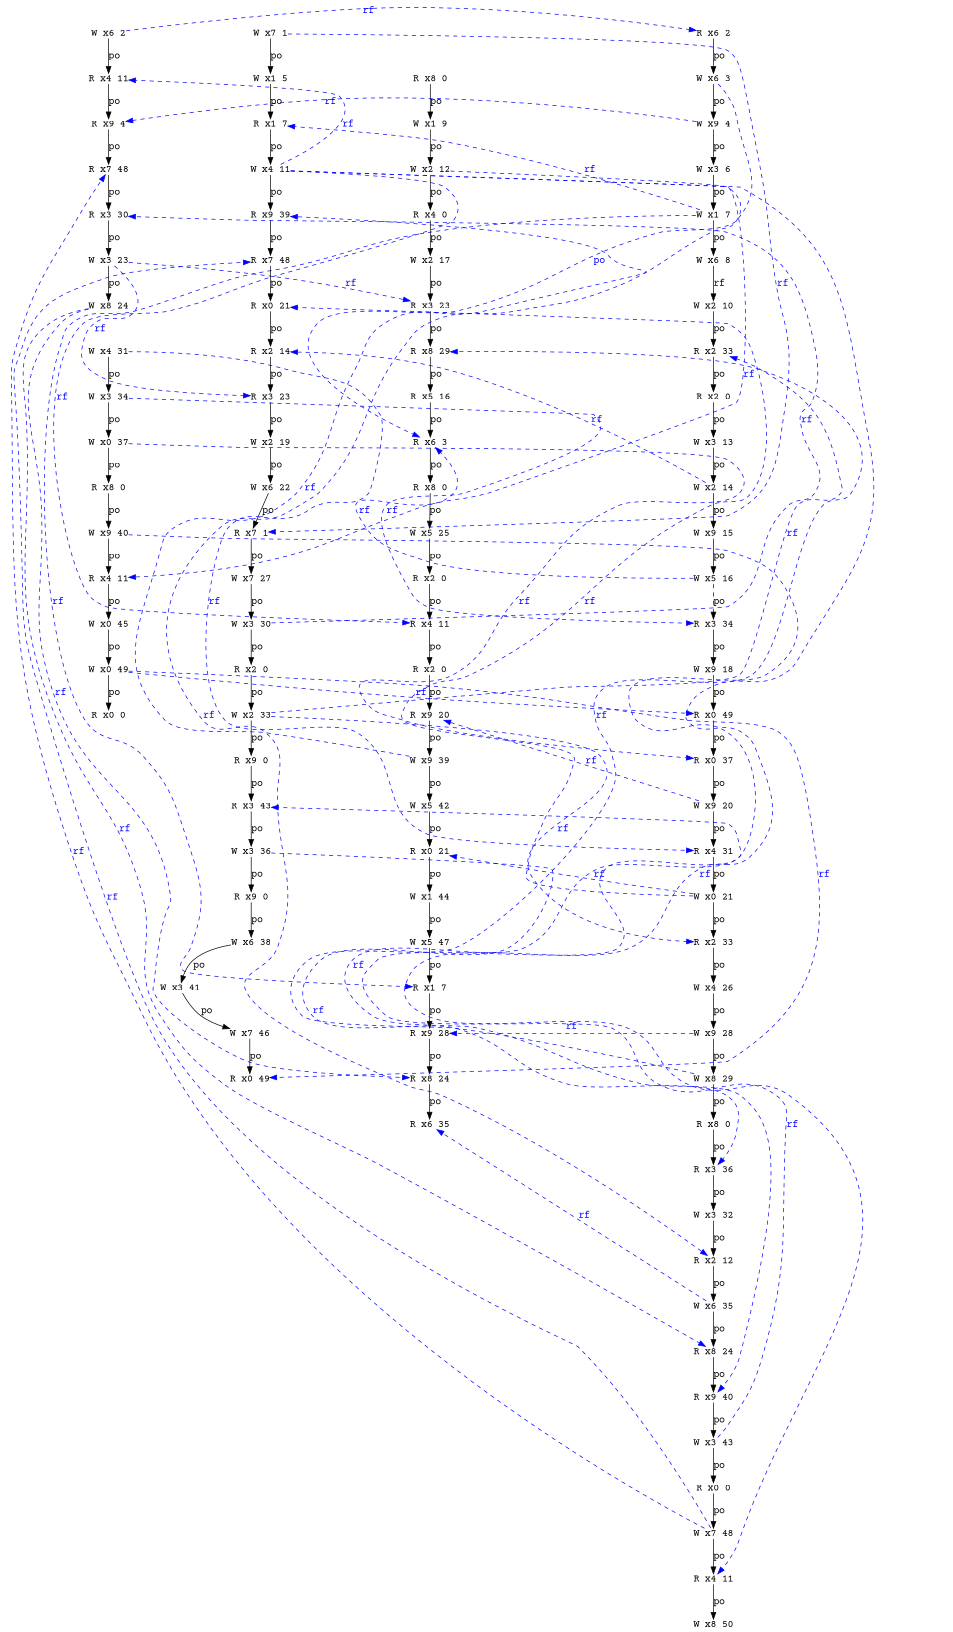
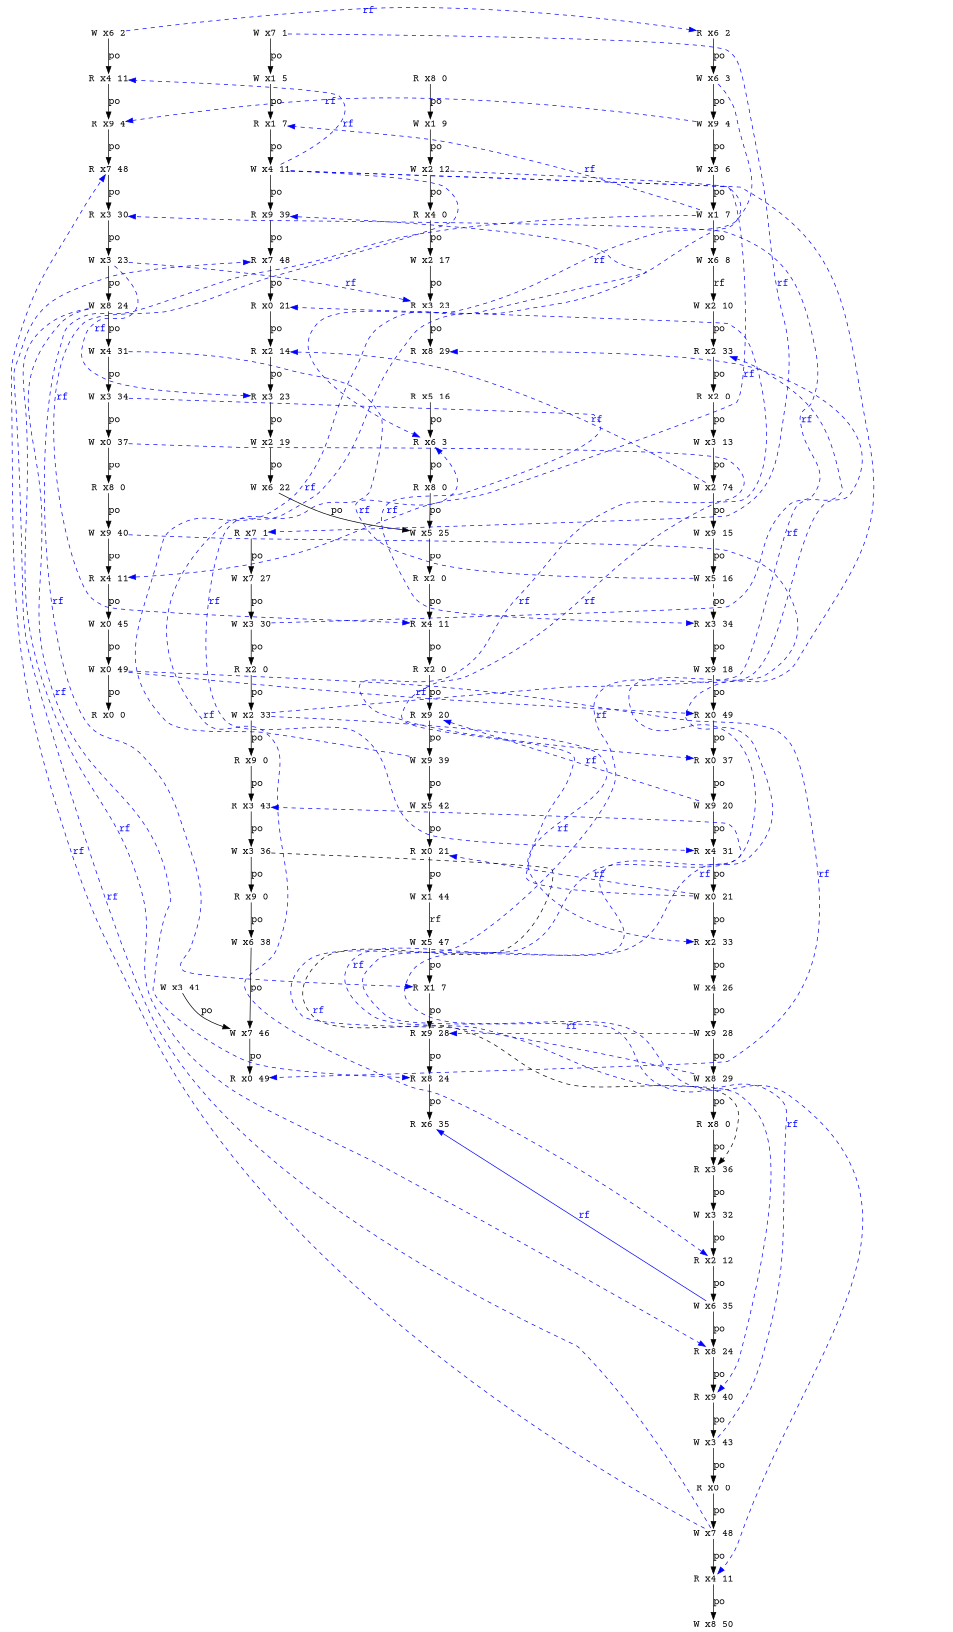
(599, 260) -> (599, 260)
none -> (109, 325)
(430, 371) -> none
(713, 488) -> (713, 488)
(262, 507) -> (339, 518)
(435, 920) -> (435, 920)
(202, 954) -> (251, 984)
(320, 961) -> (320, 961)
(575, 1217) -> (575, 1217)
